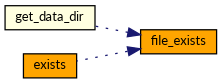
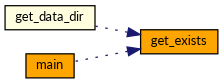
(179, 42) -> (179, 42)
(50, 66) -> (50, 66)
